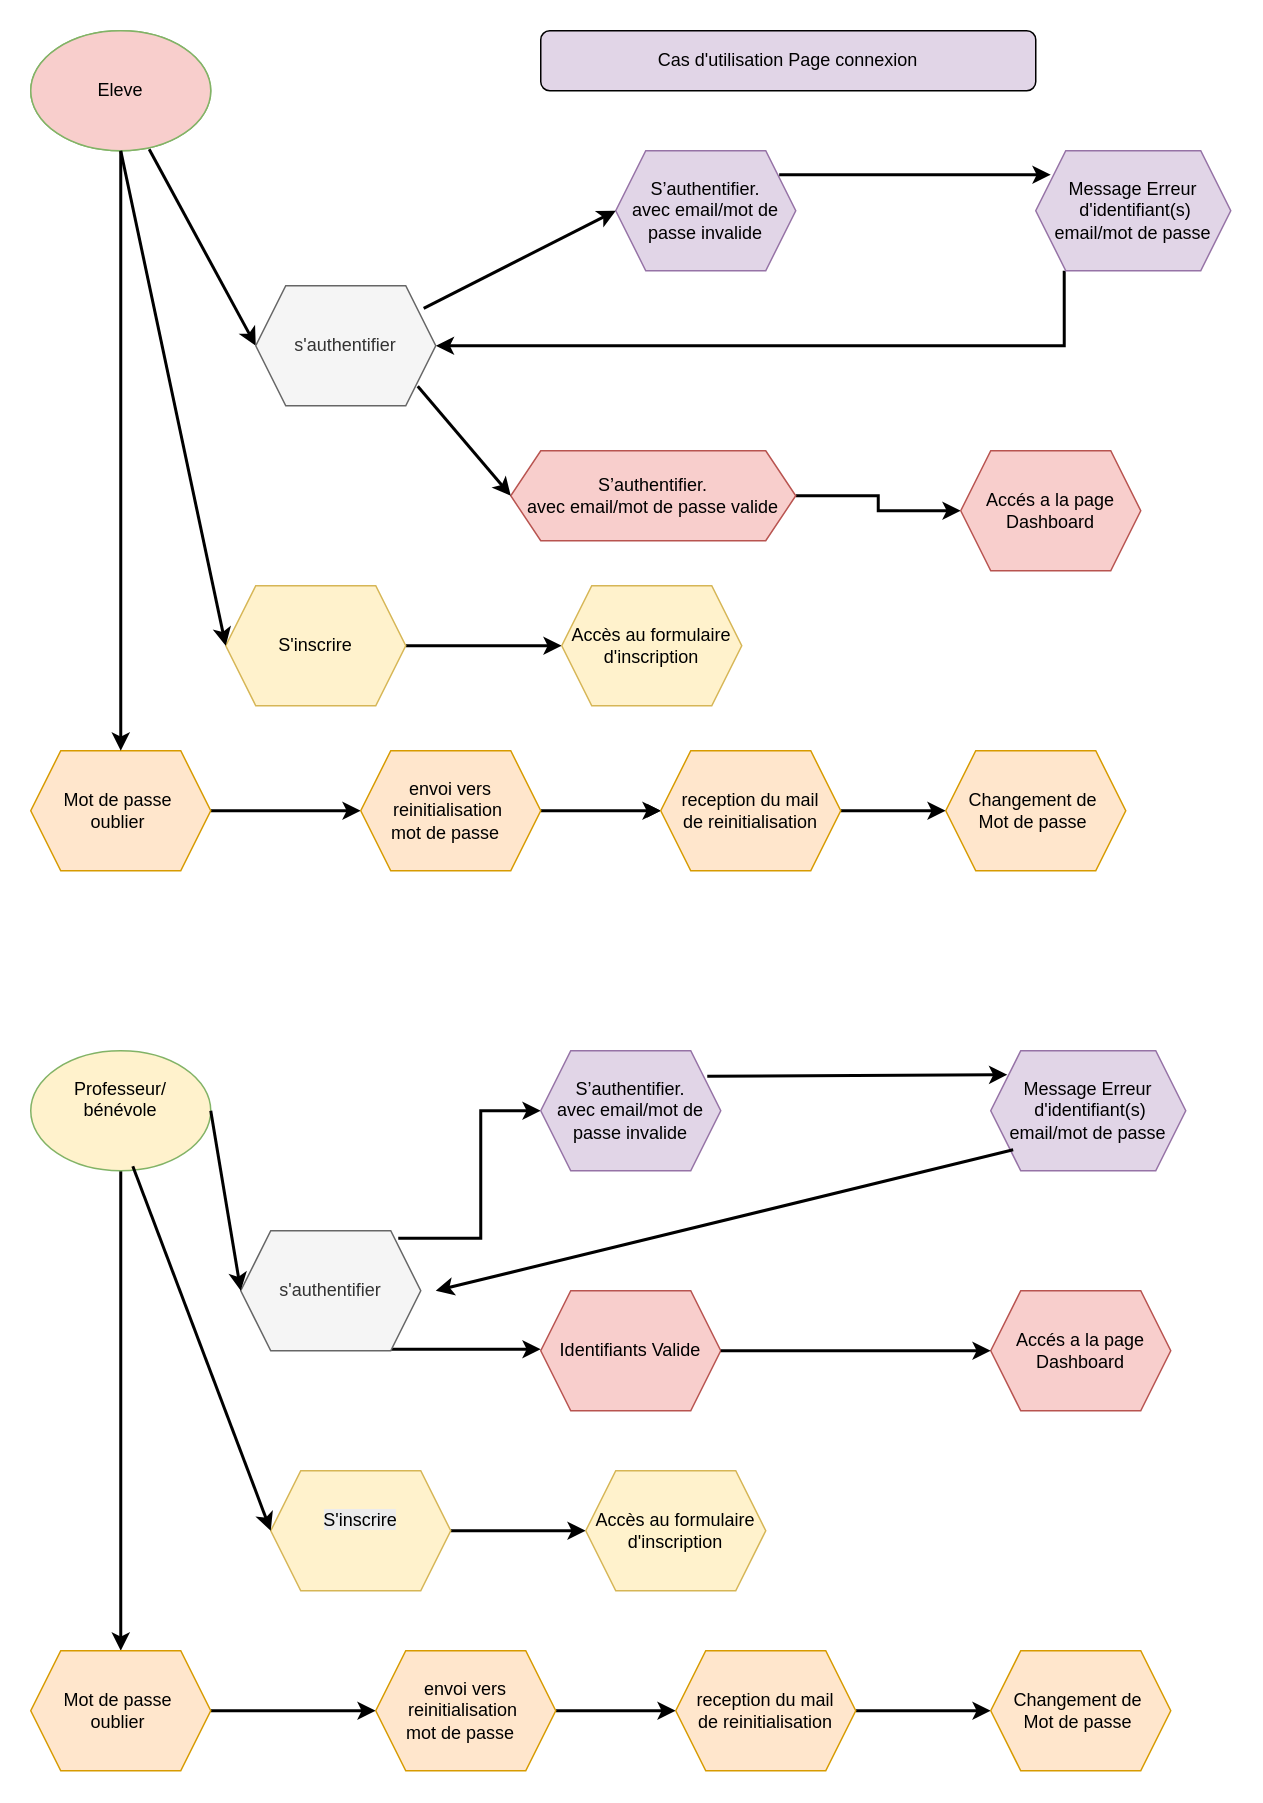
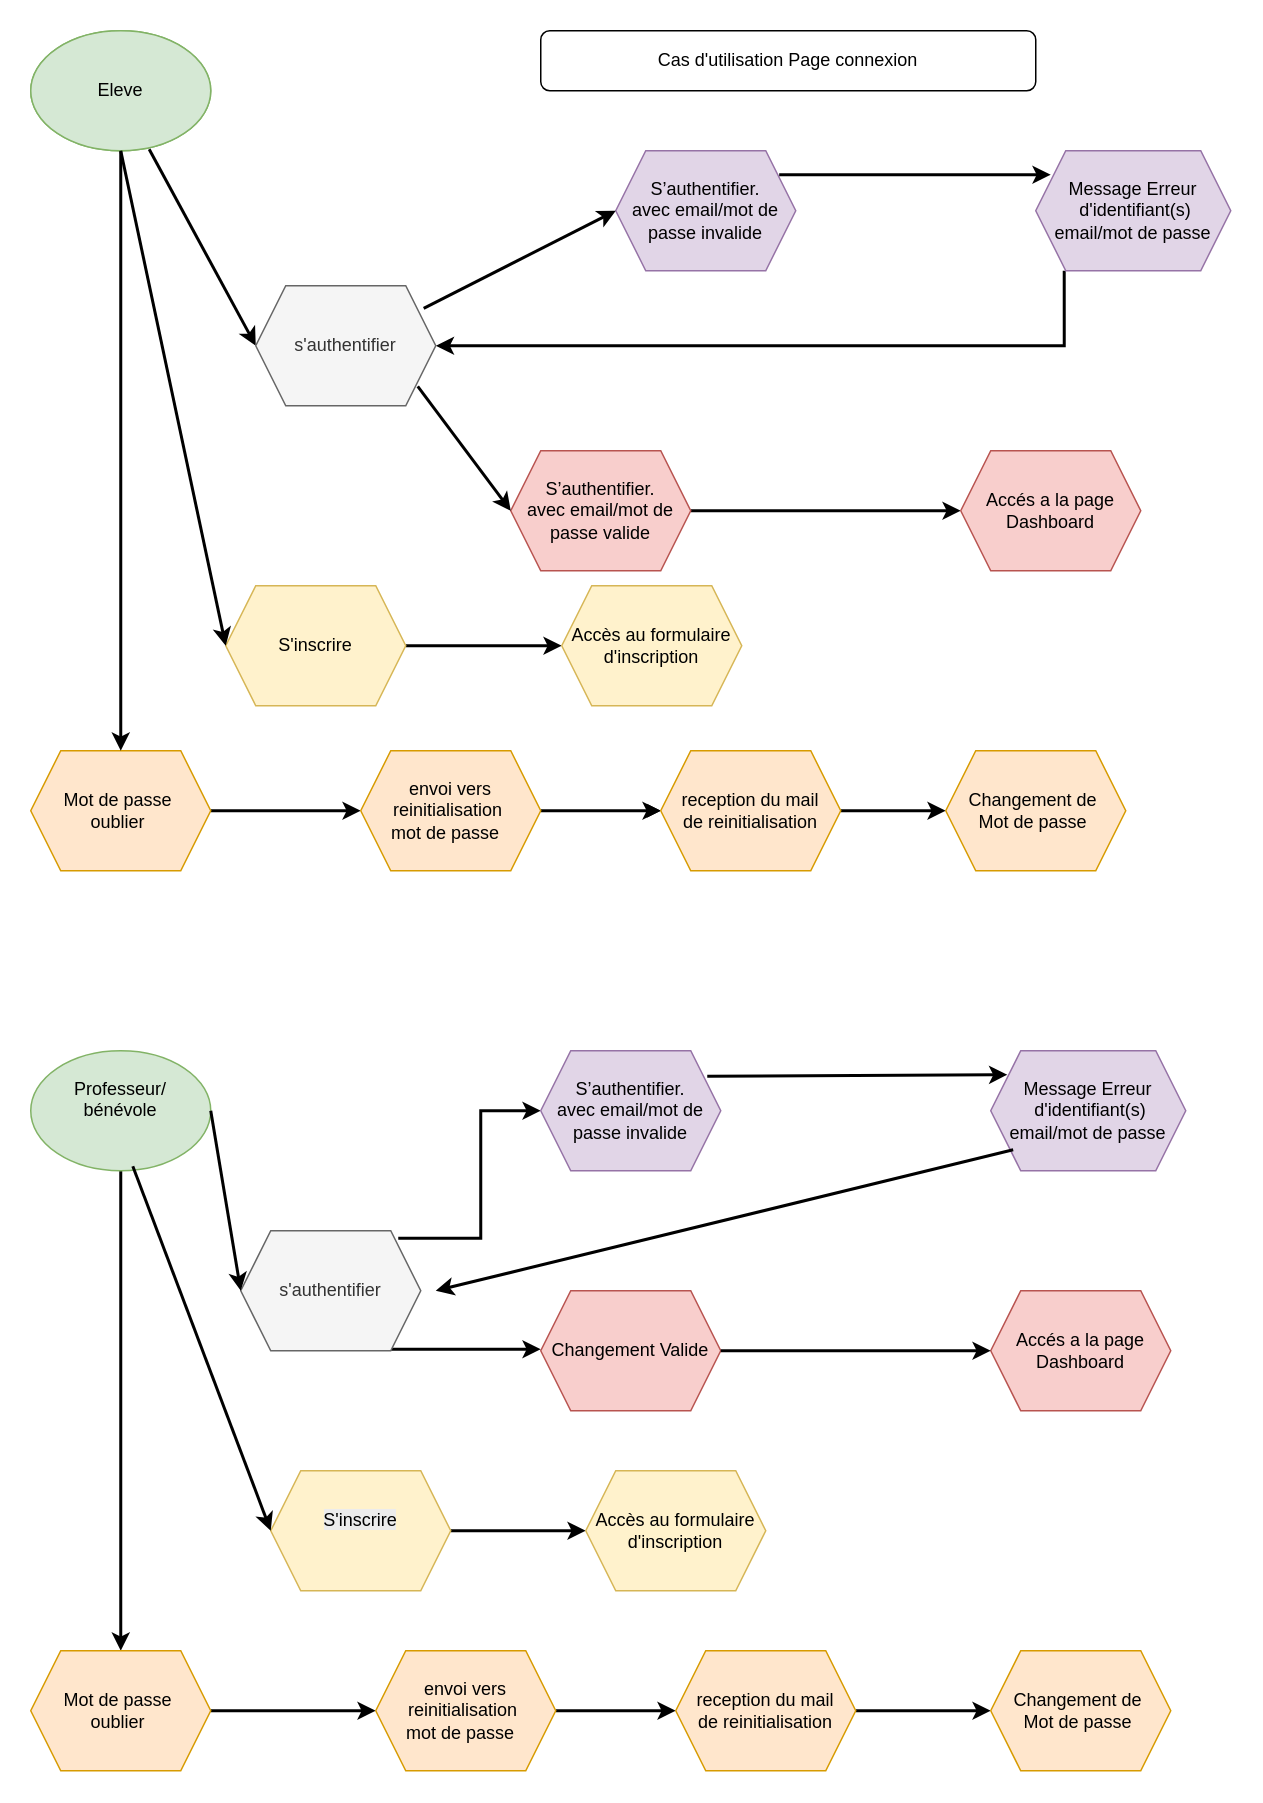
(788, 61) -> (788, 61)
(121, 91) -> (121, 91)
(653, 496) -> (601, 511)
(121, 1111) -> (121, 1111)
(631, 1351) -> (631, 1351)
